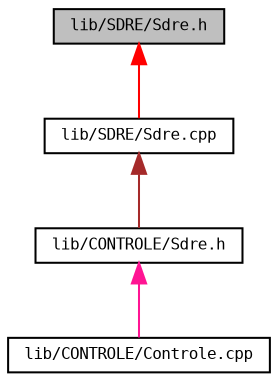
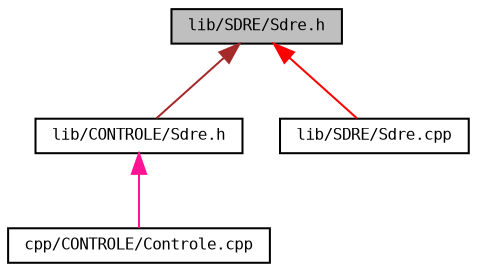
(139, 201) -> (190, 88)
(139, 355) -> (139, 246)
